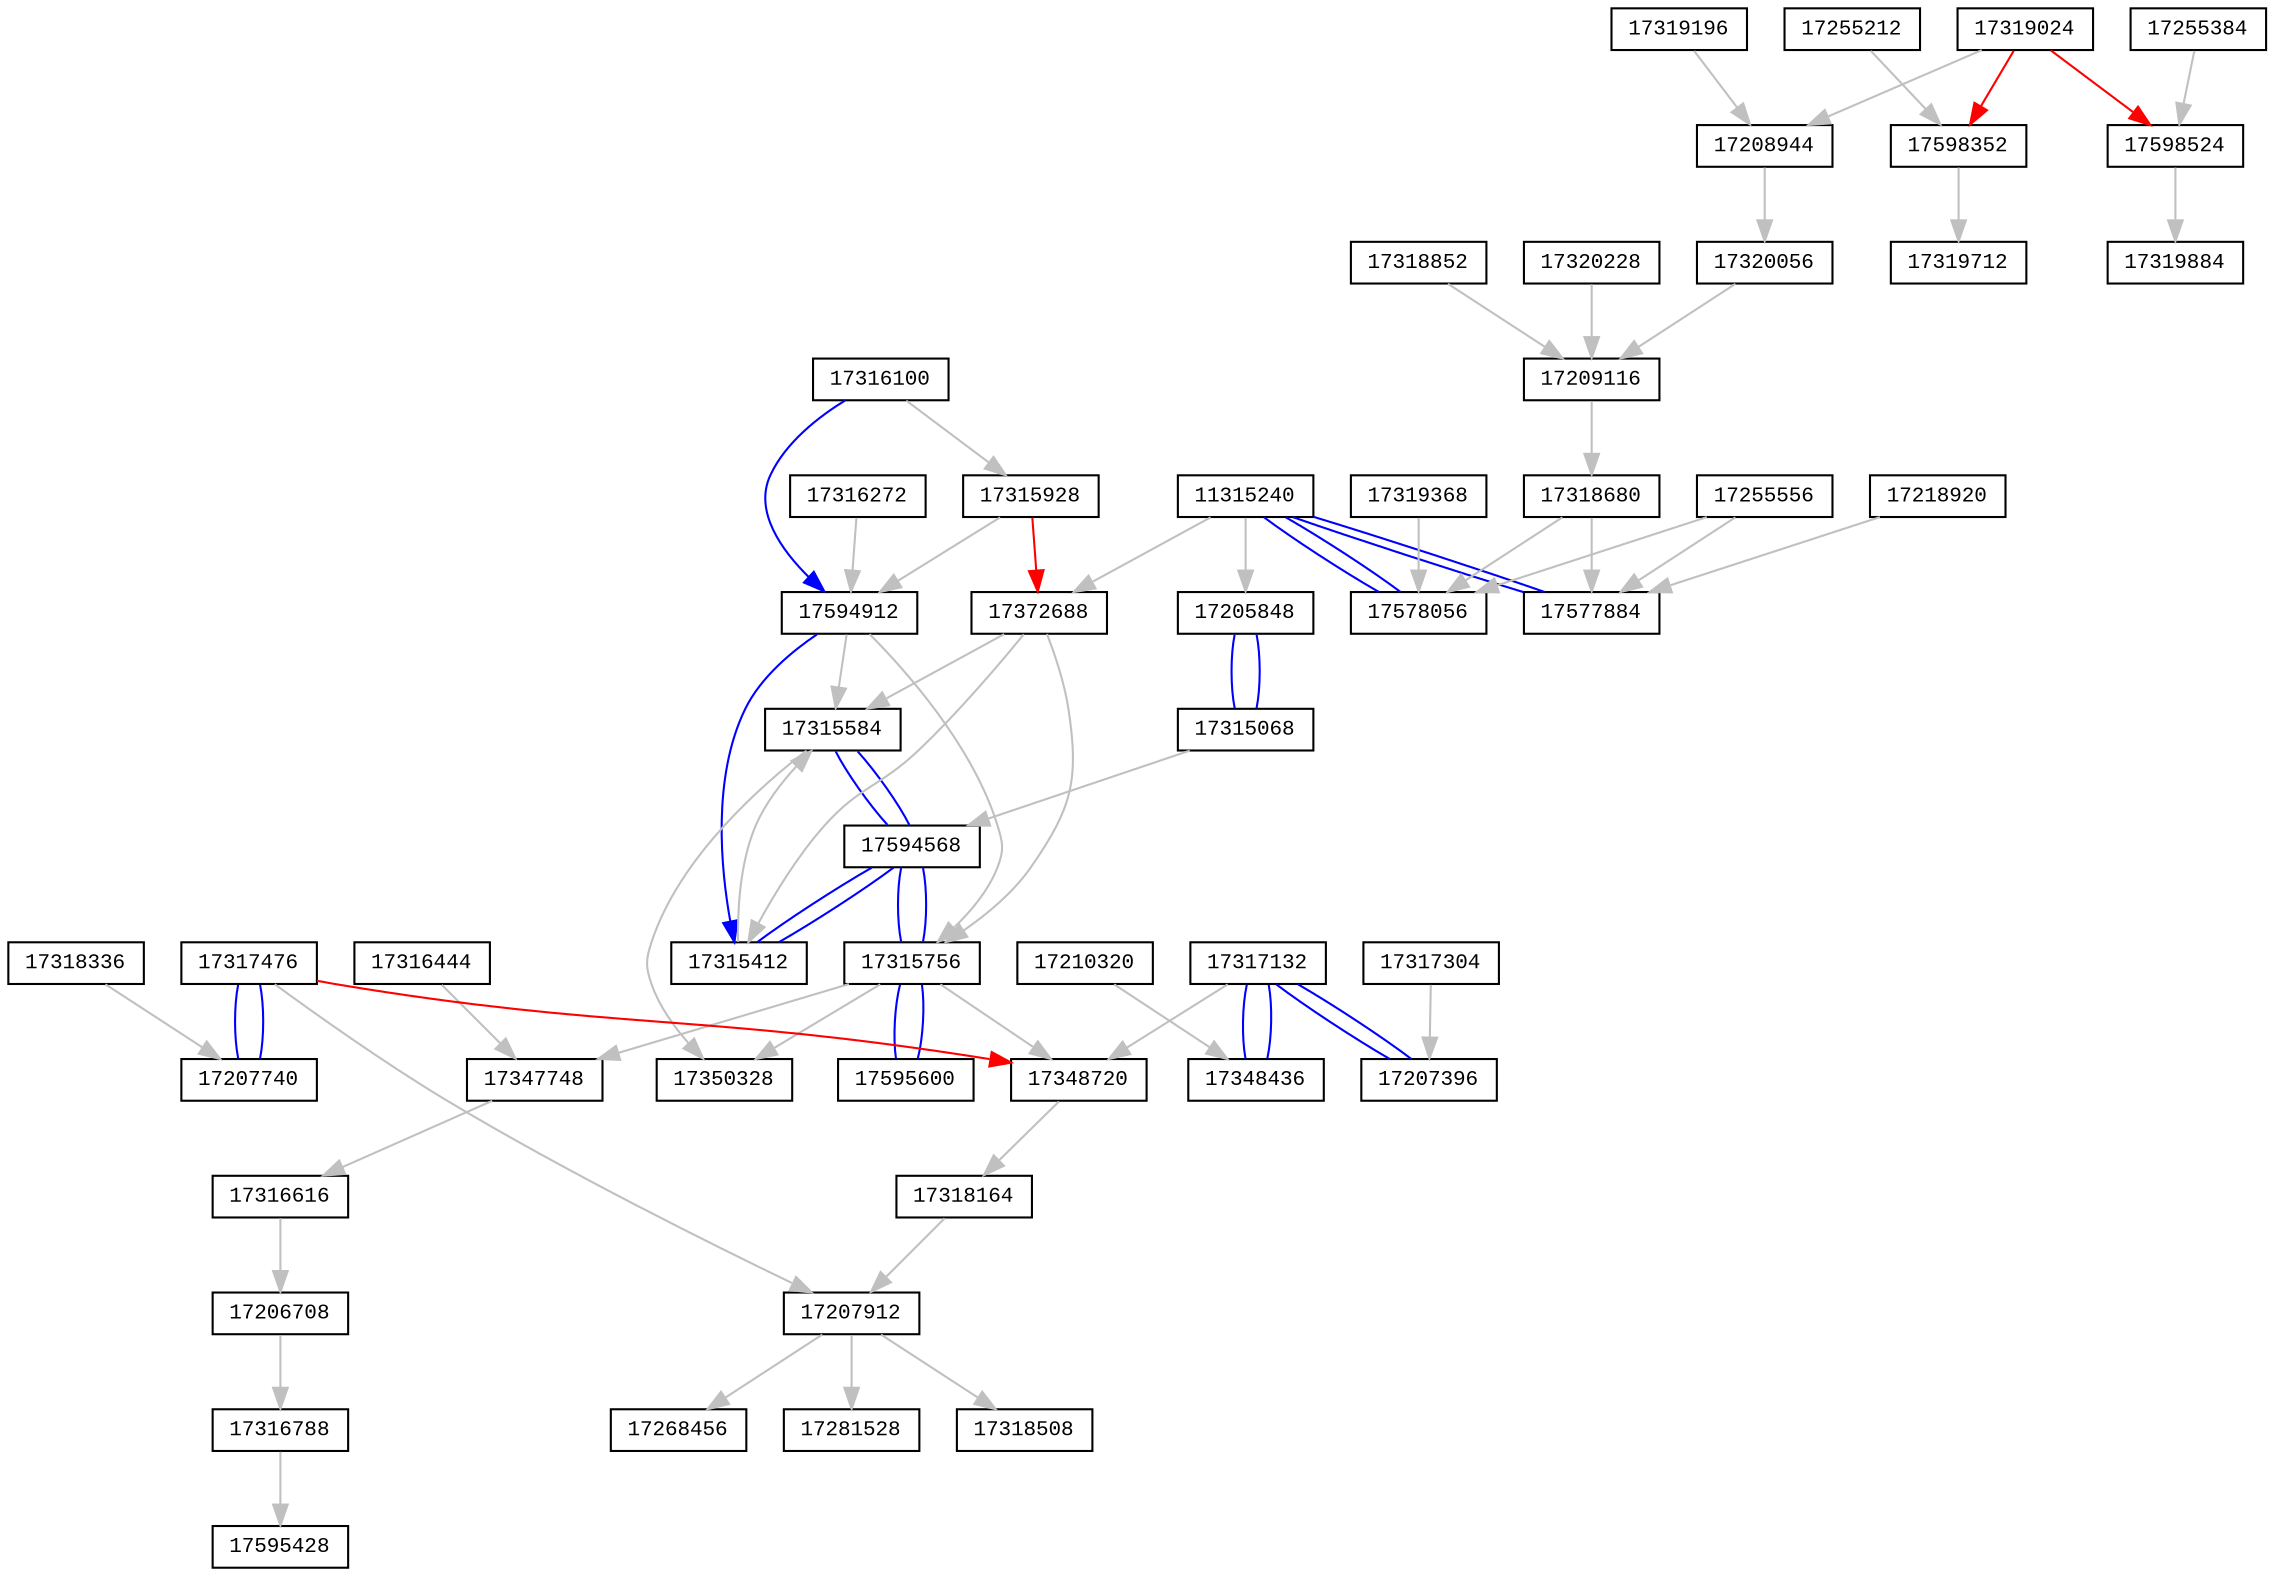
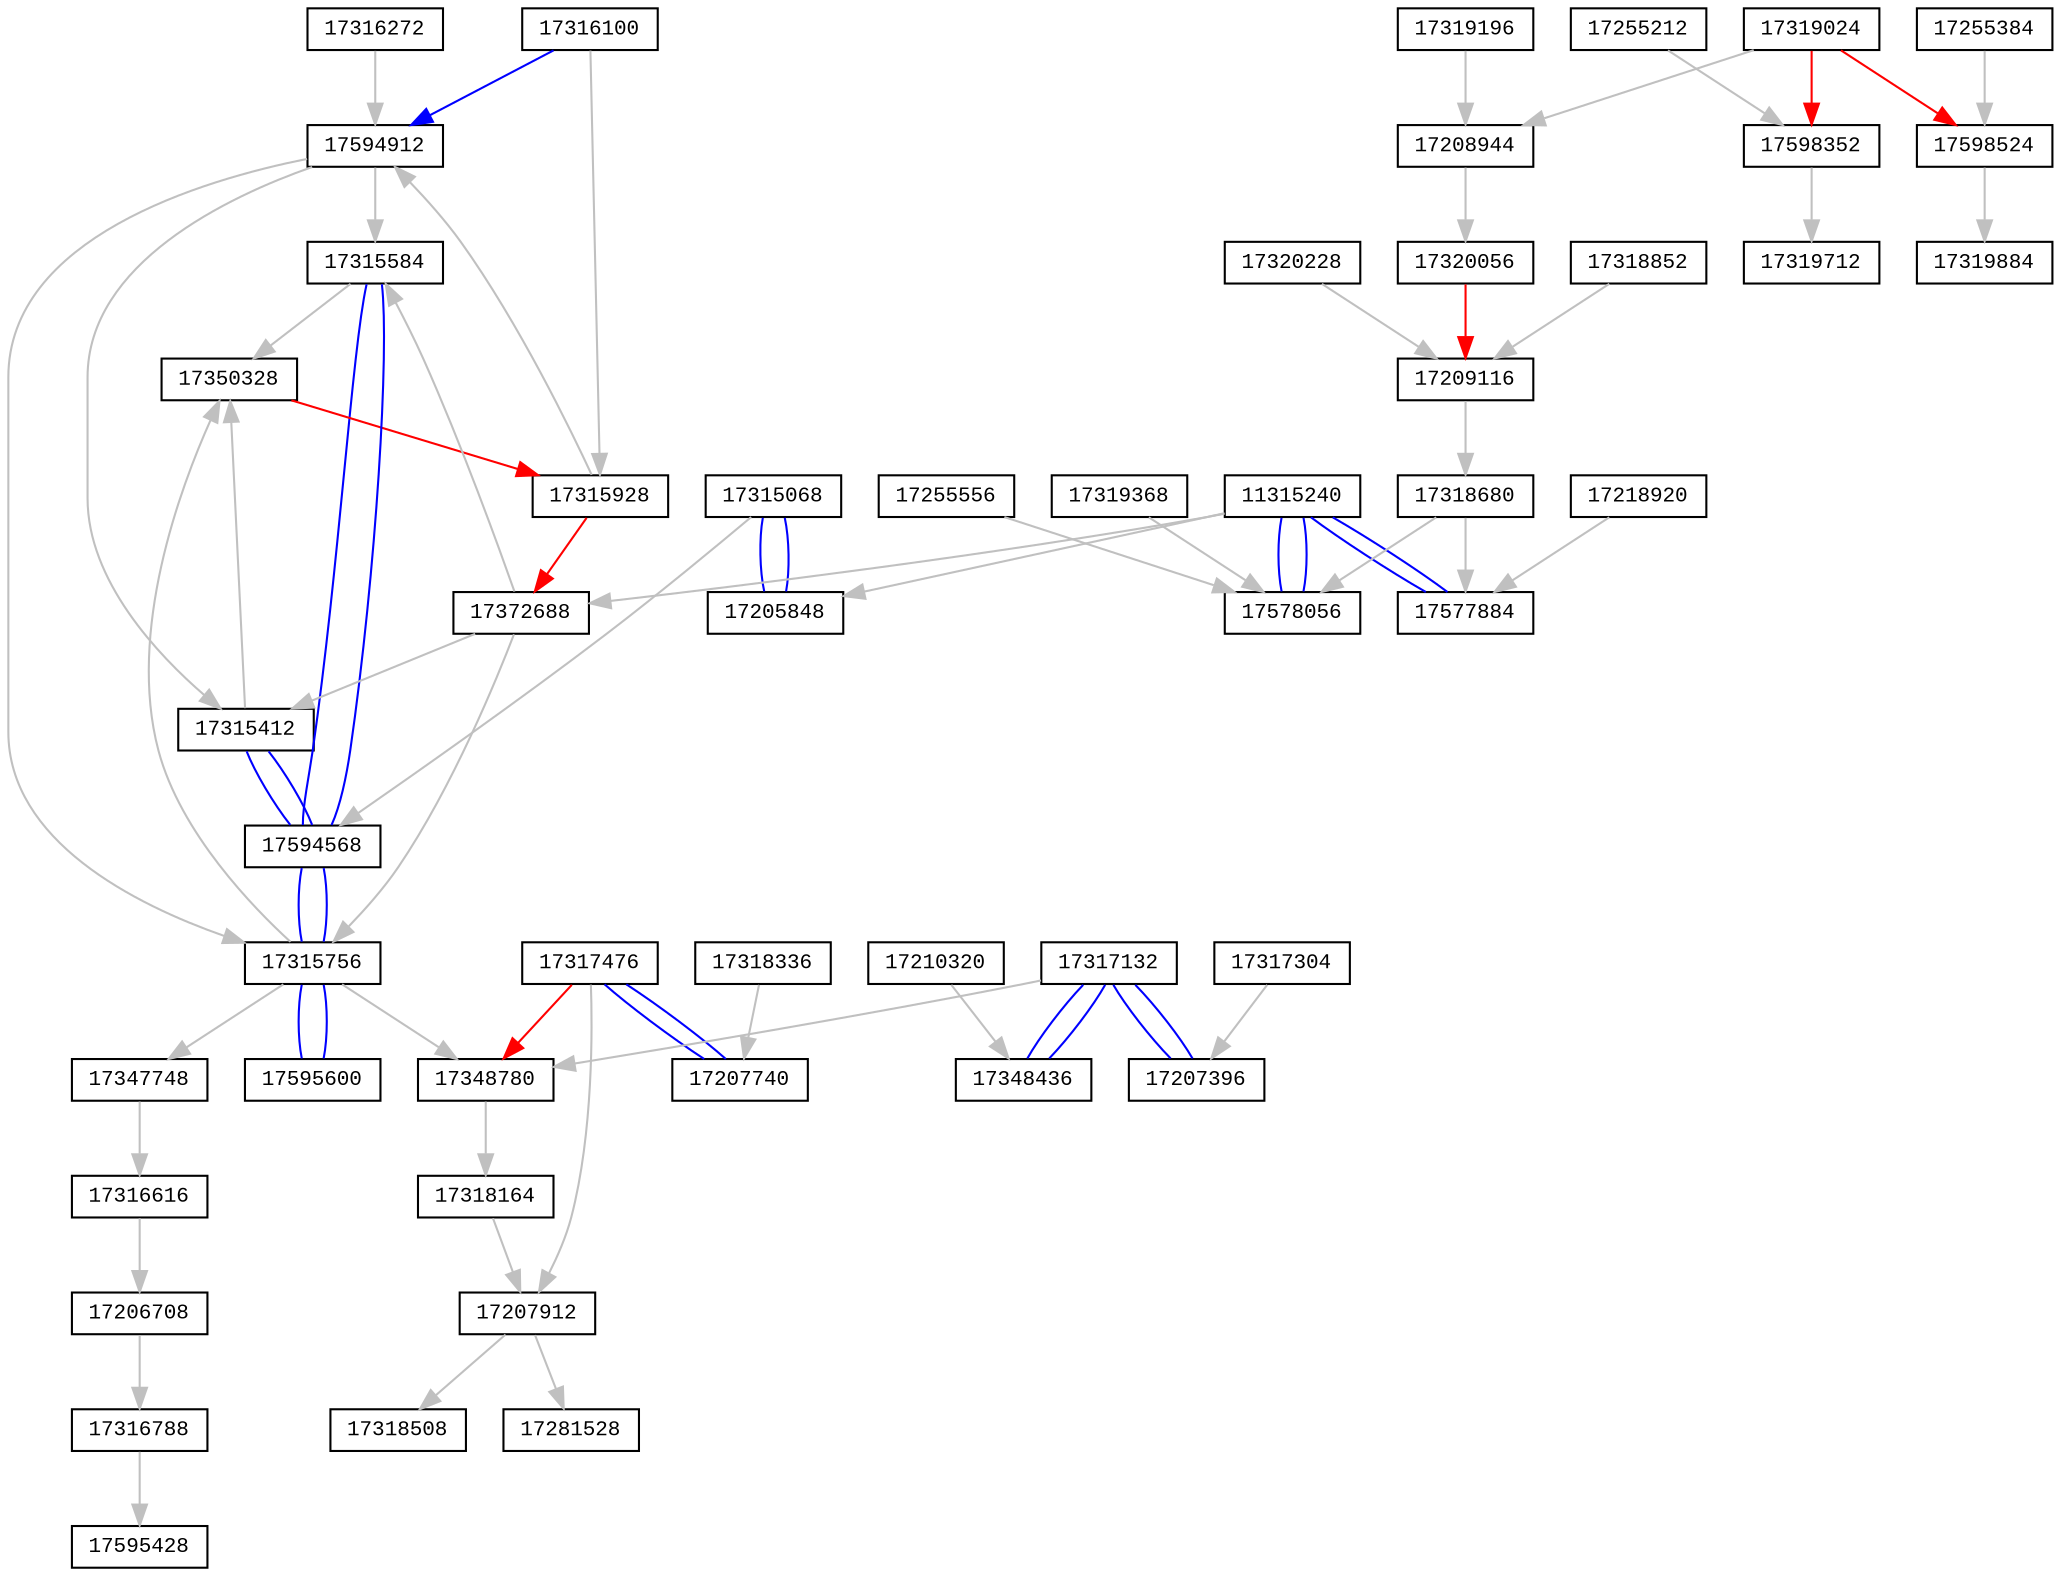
(1687, 315) -> (1466, 310)
none -> (405, 435)
(1687, 549) -> none
(728, 762) -> (88, 392)
(748, 847) -> (238, 565)
(422, 963) -> none
(1079, 1080) -> (486, 1080)
(679, 1430) -> none
